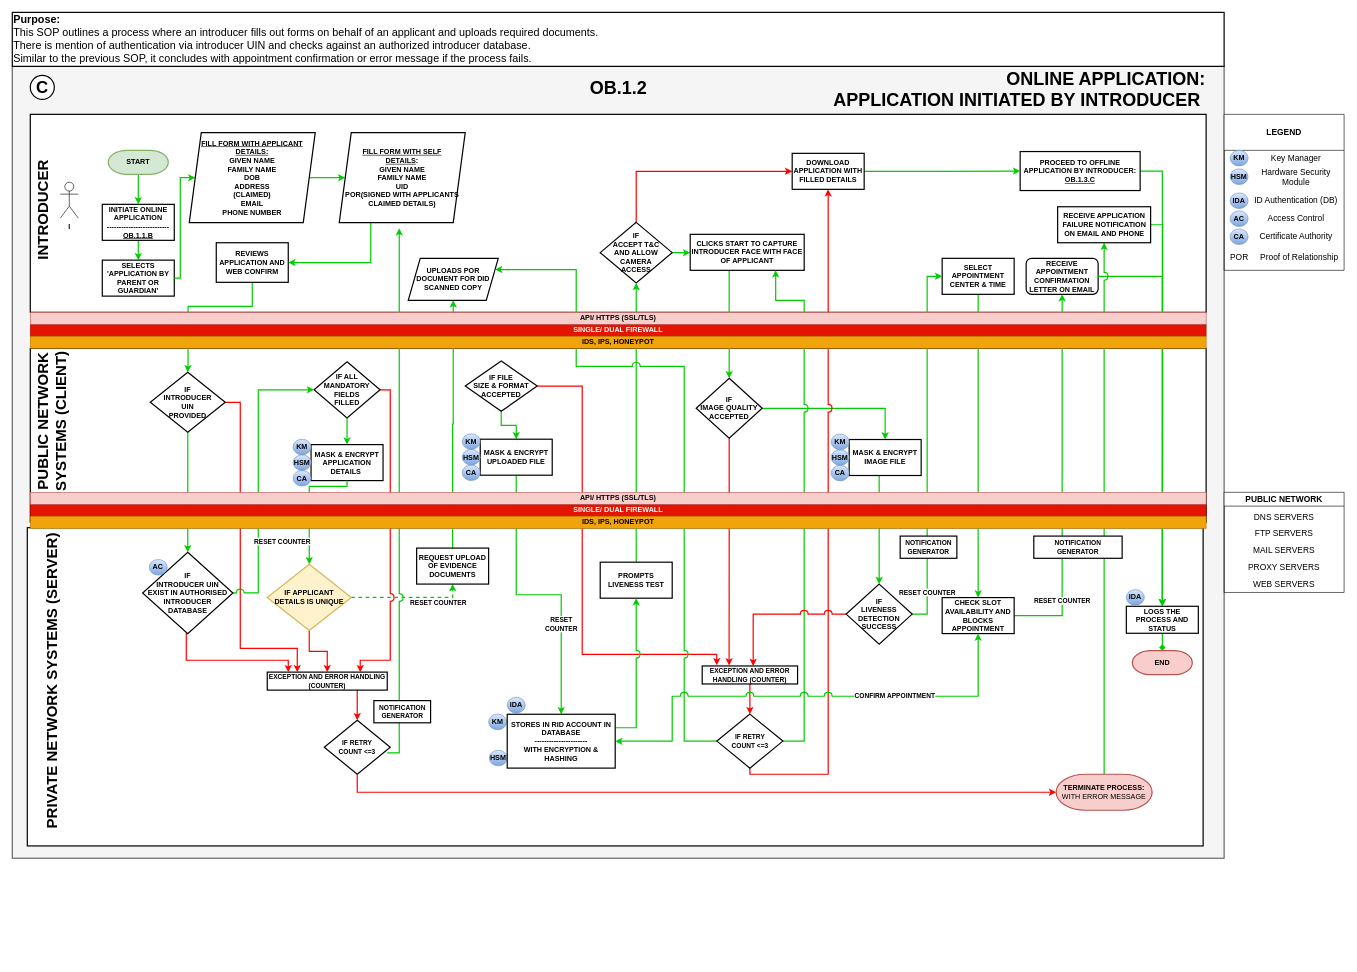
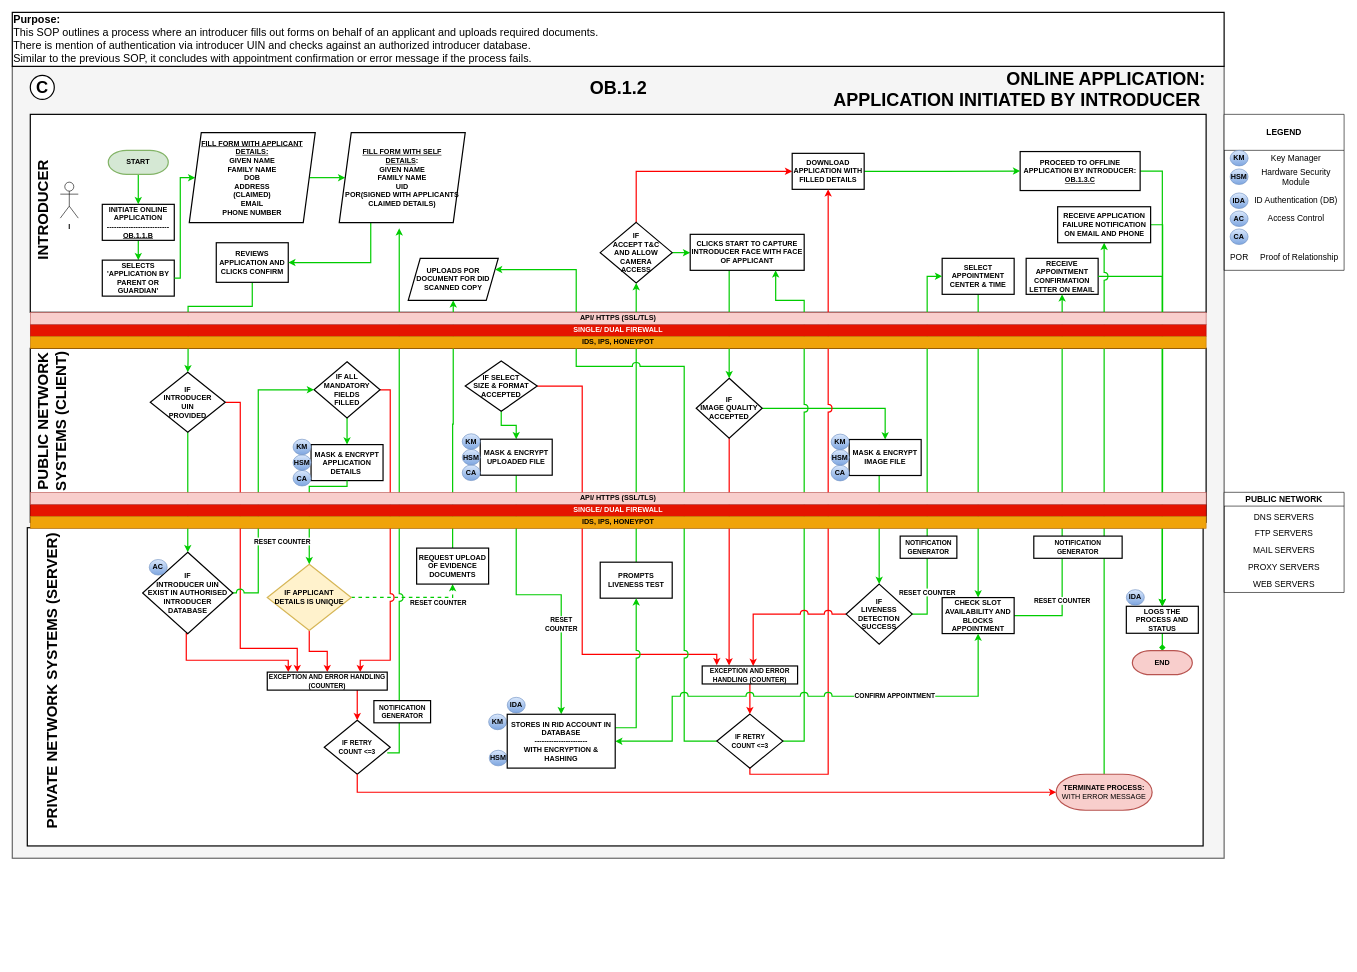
(1296, 237) -> none
(252, 263) -> (252, 263)
(1062, 276) -> (1062, 276)
(501, 386) -> (501, 386)
